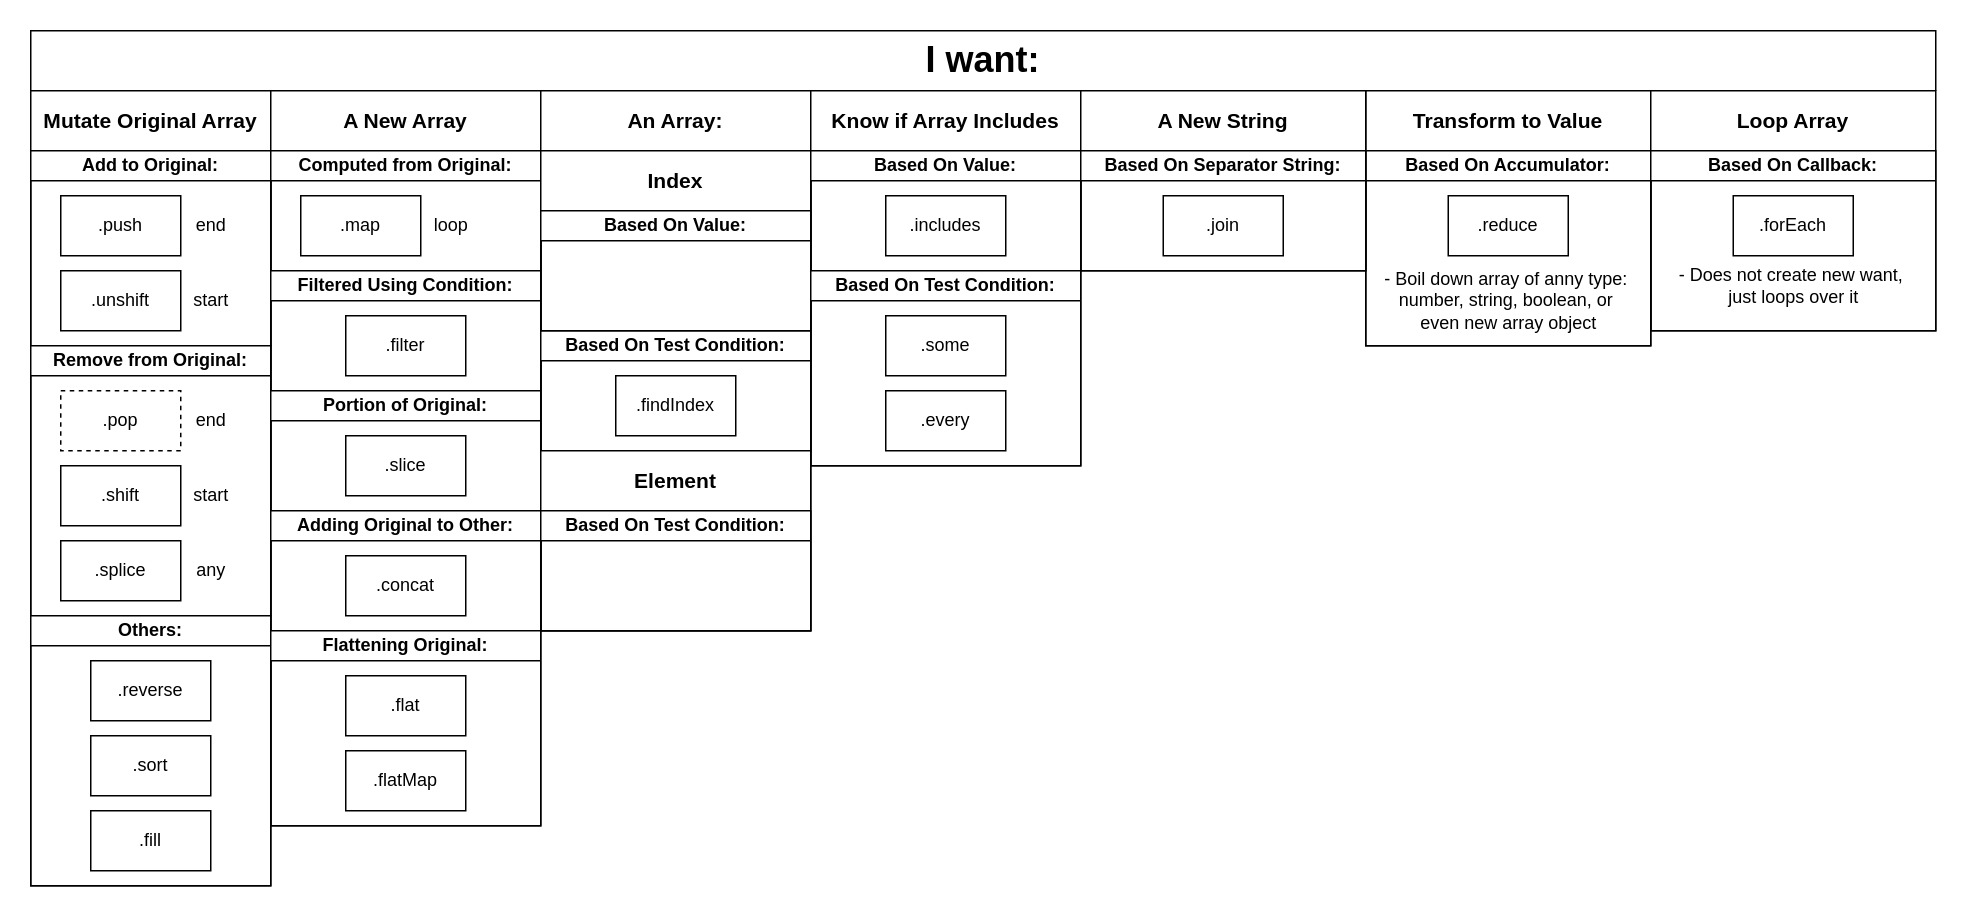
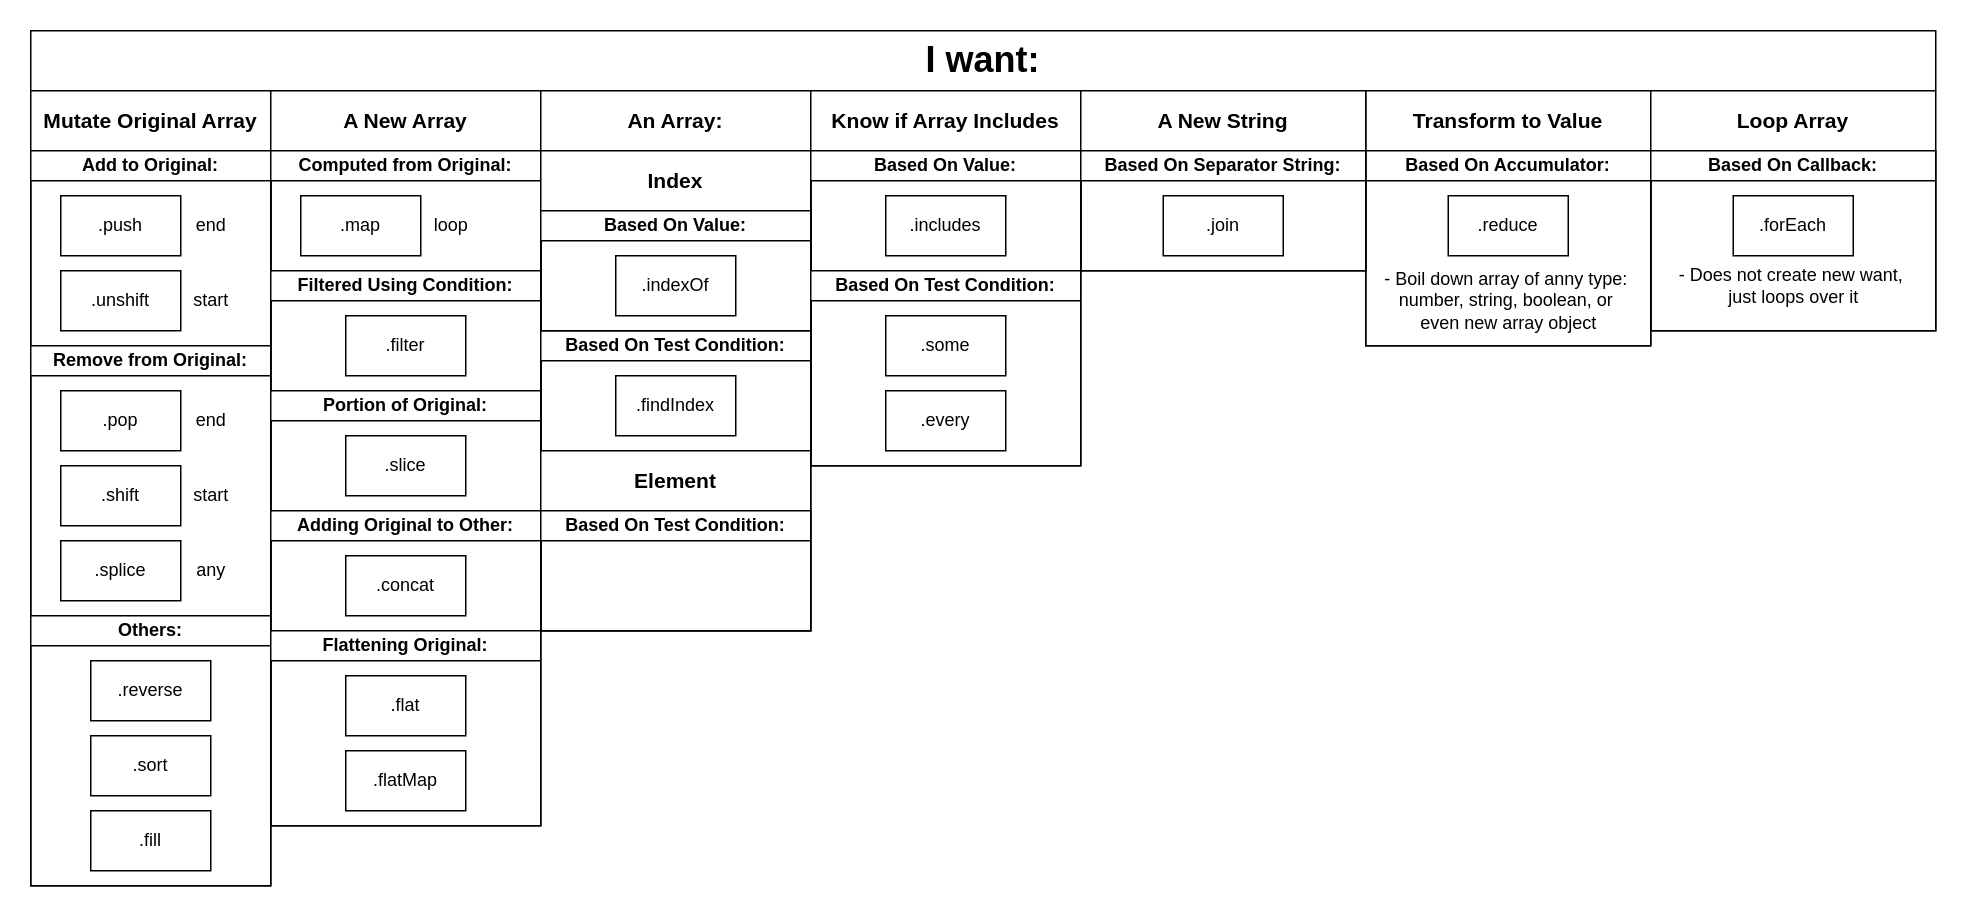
none -> (676, 286)
(121, 421) -> (121, 421)
